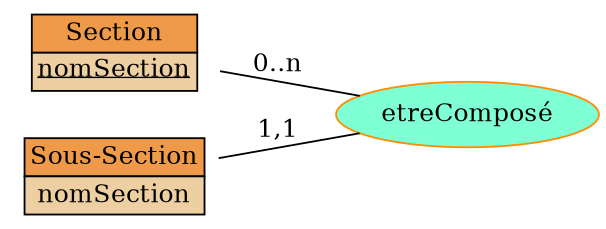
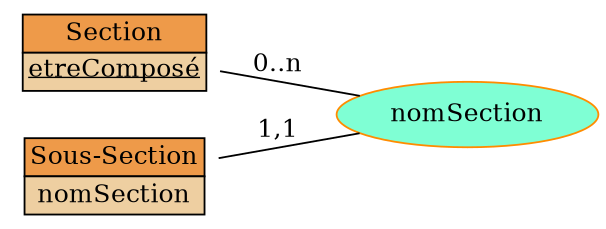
(115, 69) -> (115, 69)
(467, 115) -> (467, 115)
